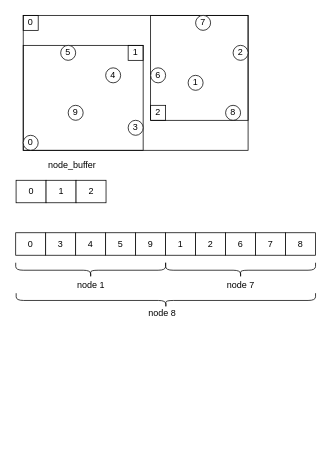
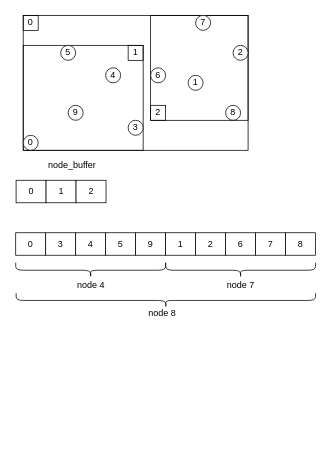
(91, 285) -> (91, 285)
